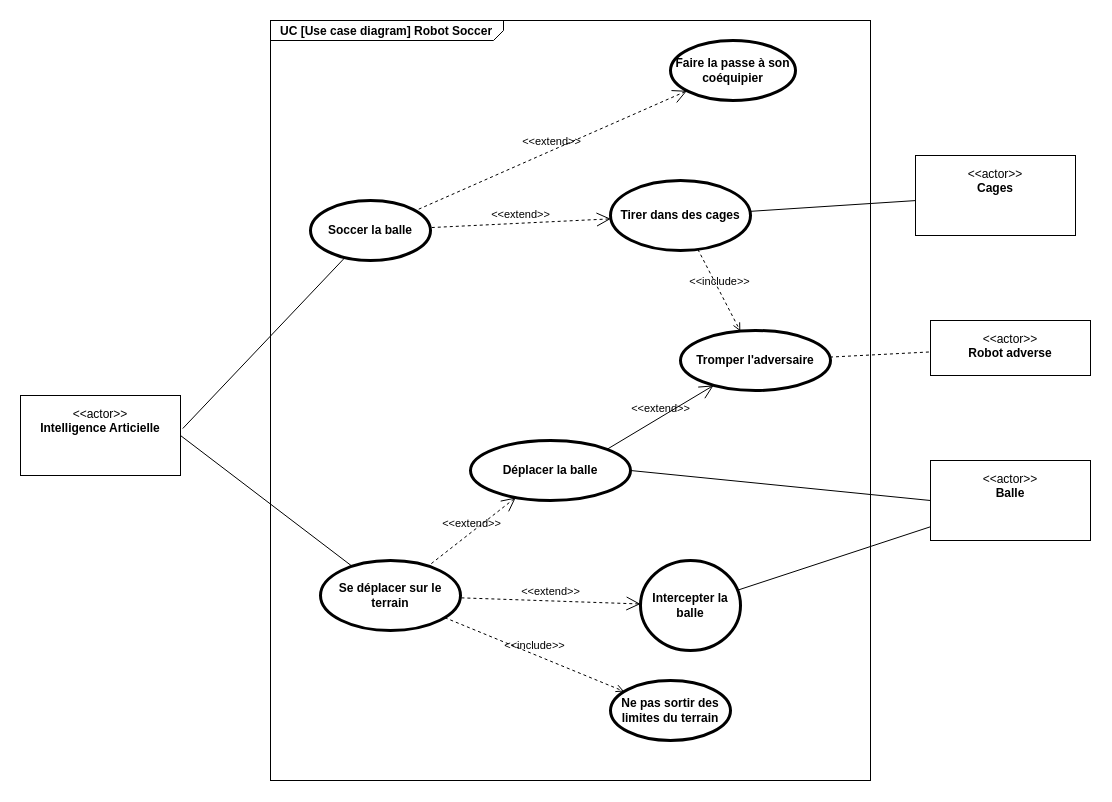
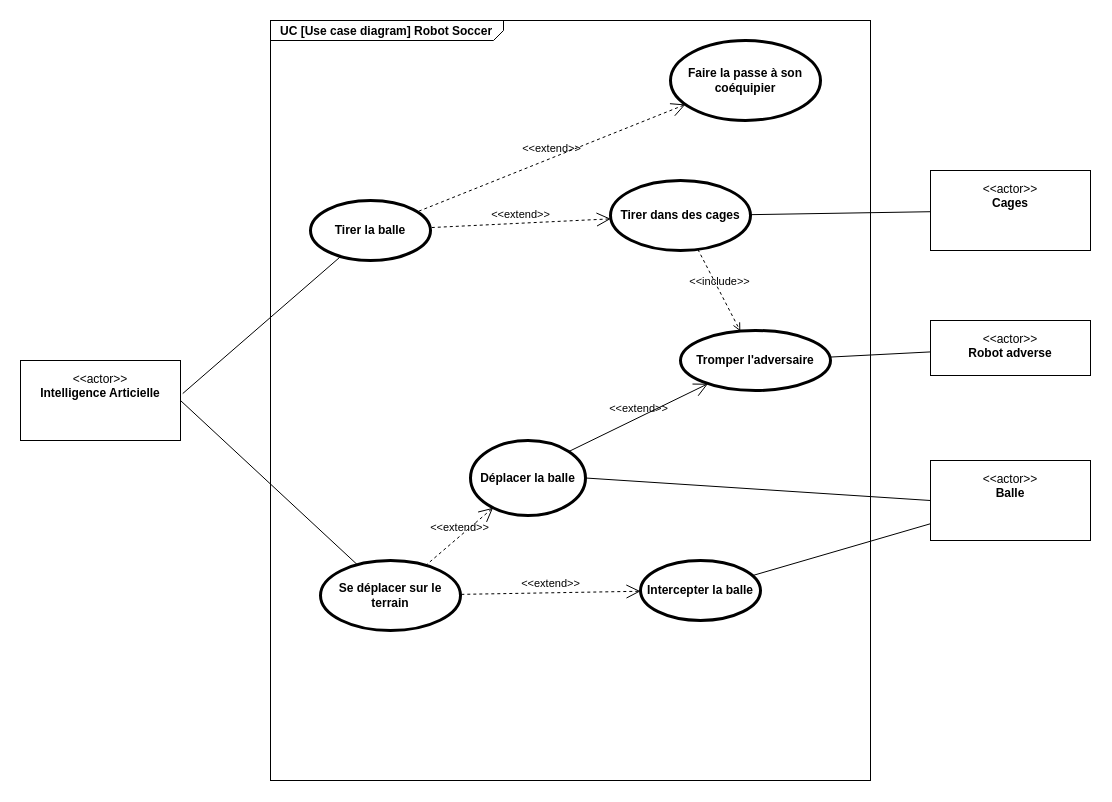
(733, 71) -> (746, 81)
(996, 196) -> (1011, 211)
(371, 231) -> (371, 231)
(880, 355) -> (880, 355)
(101, 436) -> (101, 401)
(551, 471) -> (528, 478)
(691, 606) -> (701, 591)
(533, 654) -> none
(671, 711) -> none
